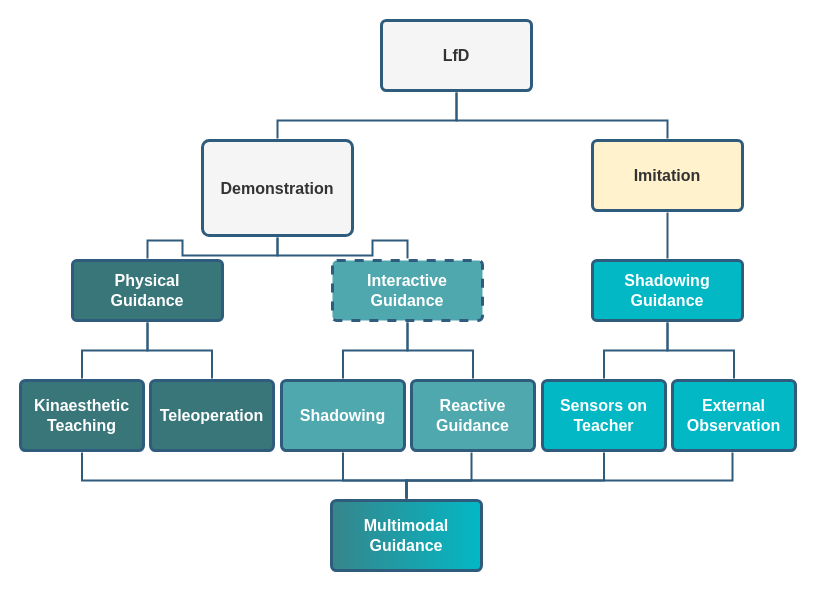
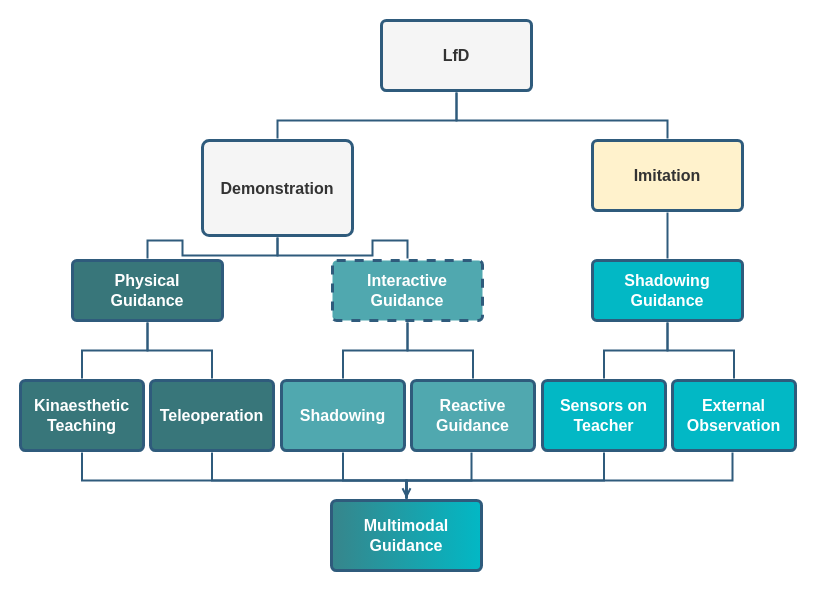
none -> (212, 466)
(209, 481) -> (209, 481)
